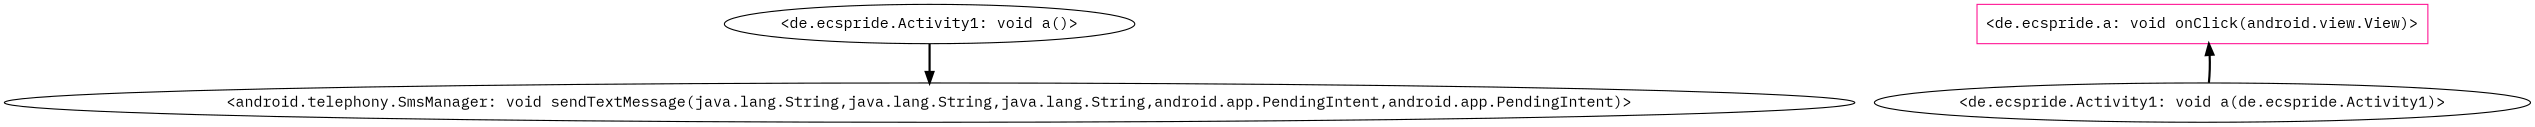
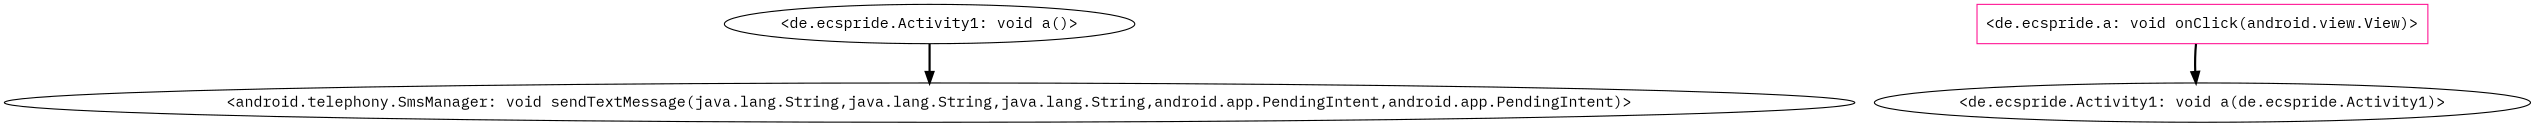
(2210, 69) -> (2195, 58)
